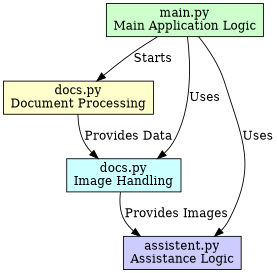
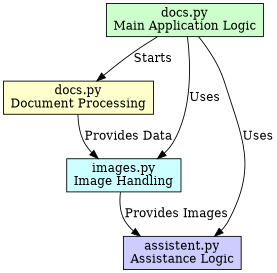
(185, 20) -> (185, 20)
(124, 175) -> (124, 175)
